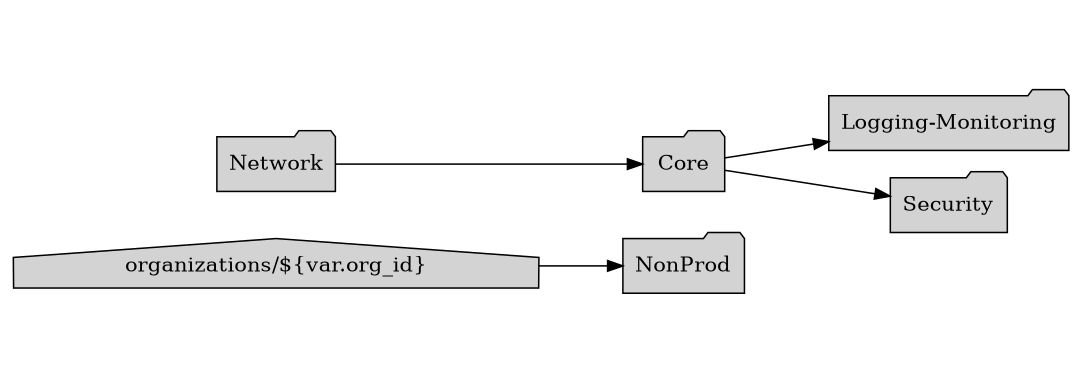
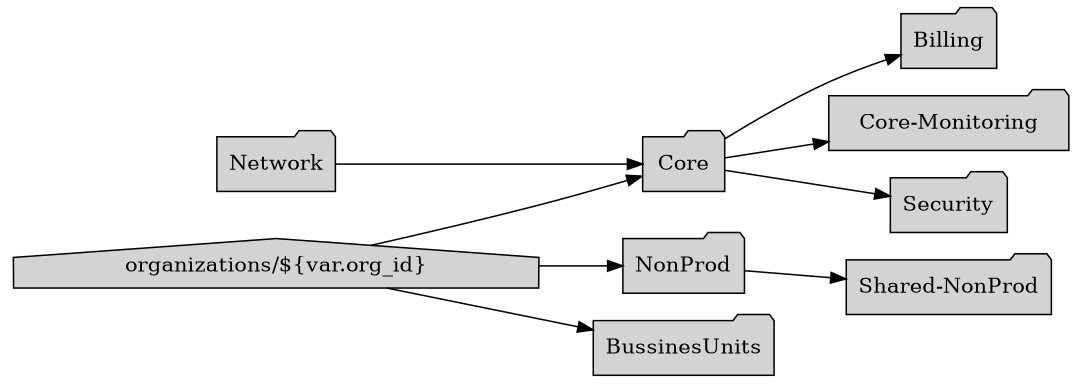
none -> (949, 41)
(949, 123) -> (949, 123)
none -> (500, 215)
none -> (949, 287)
none -> (684, 348)
